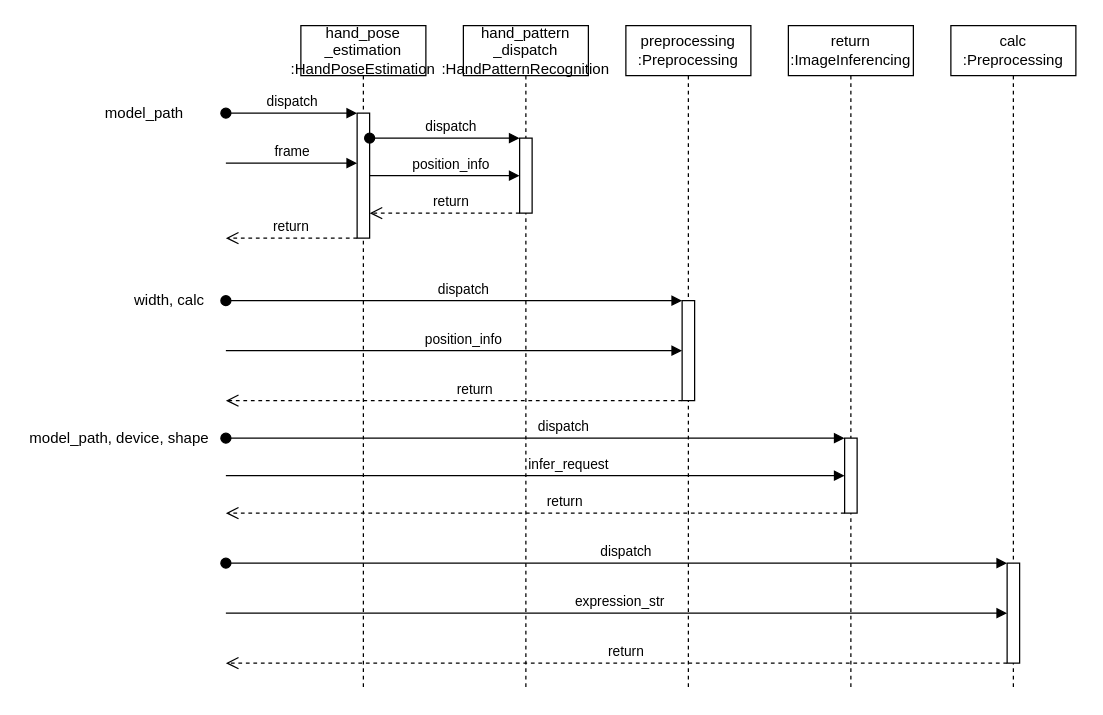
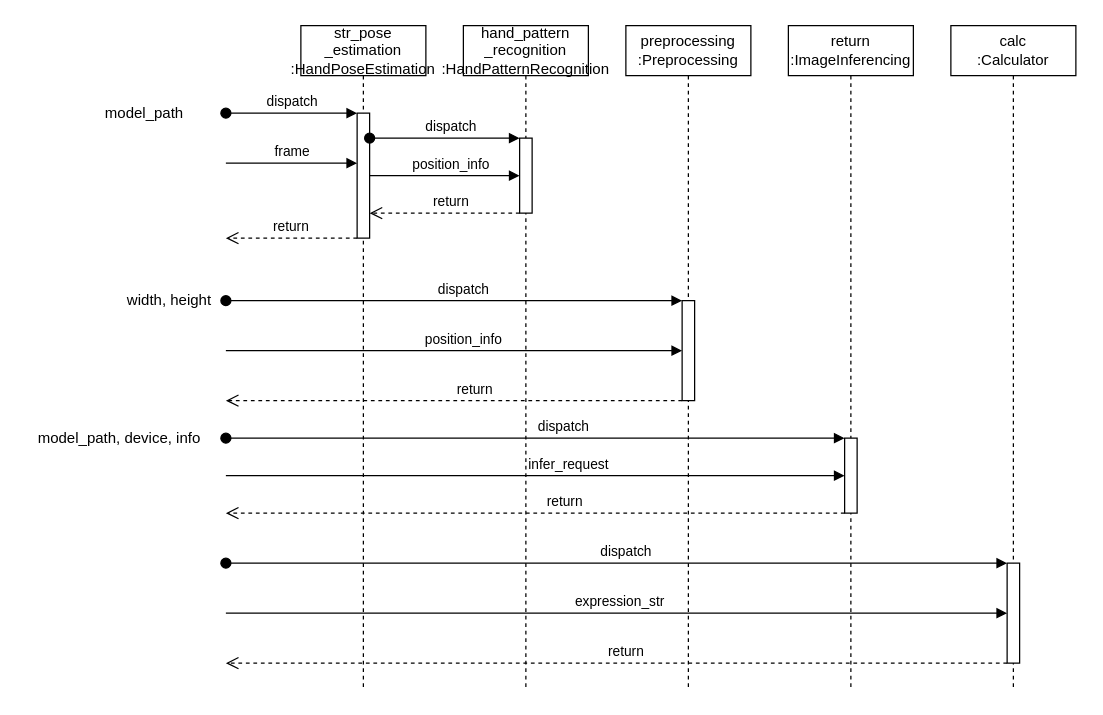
(363, 51) -> (363, 51)
(526, 51) -> (526, 51)
(1013, 51) -> (1013, 51)
(169, 301) -> (169, 301)
(119, 438) -> (119, 438)
